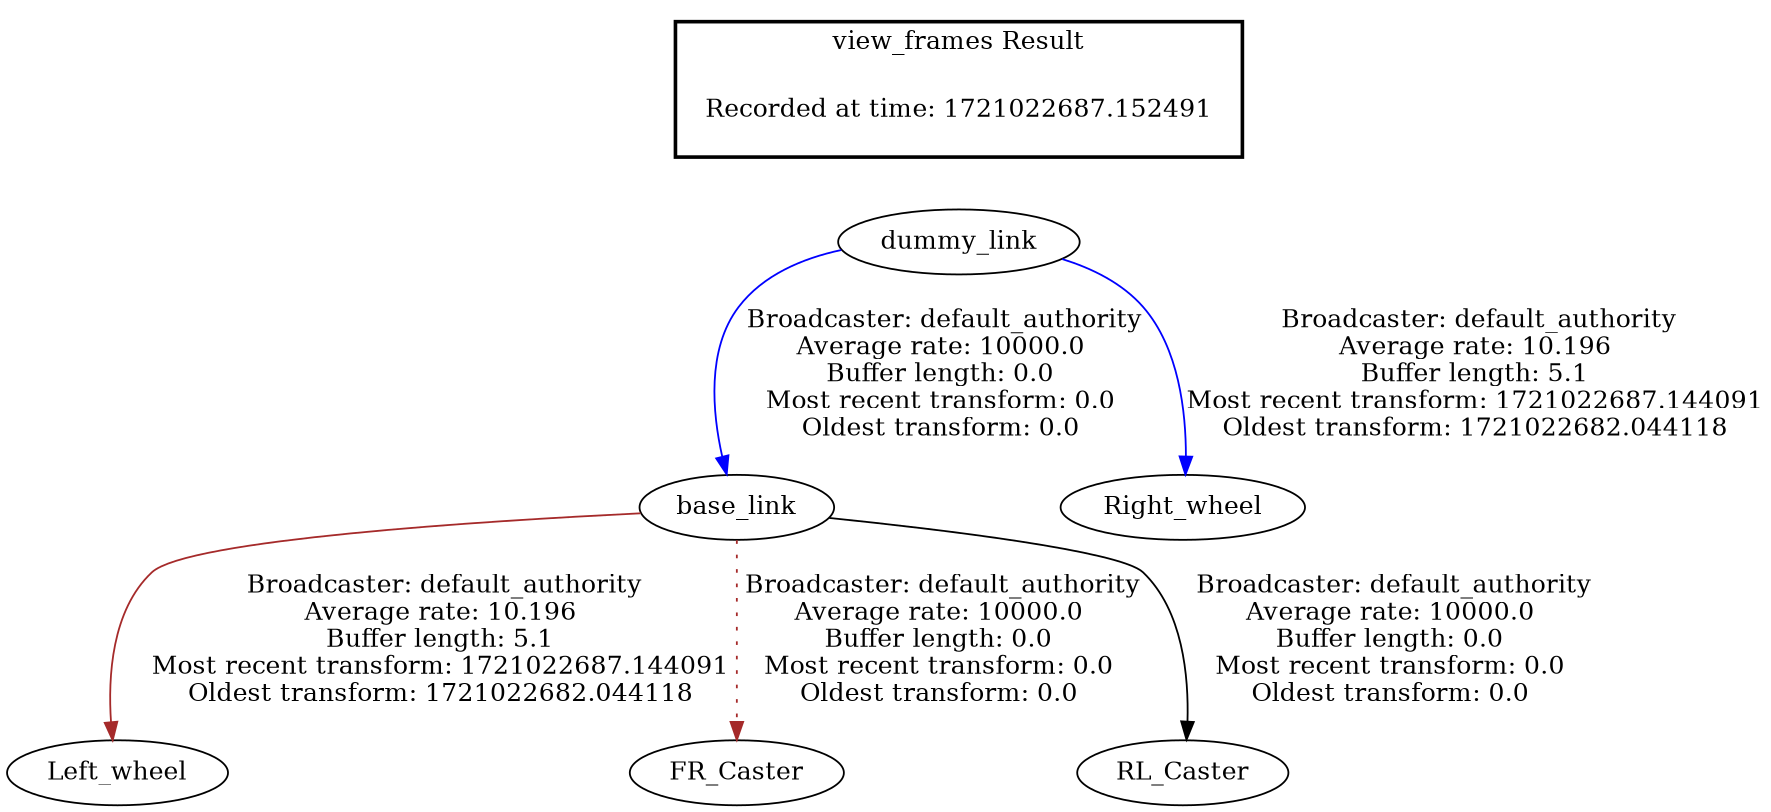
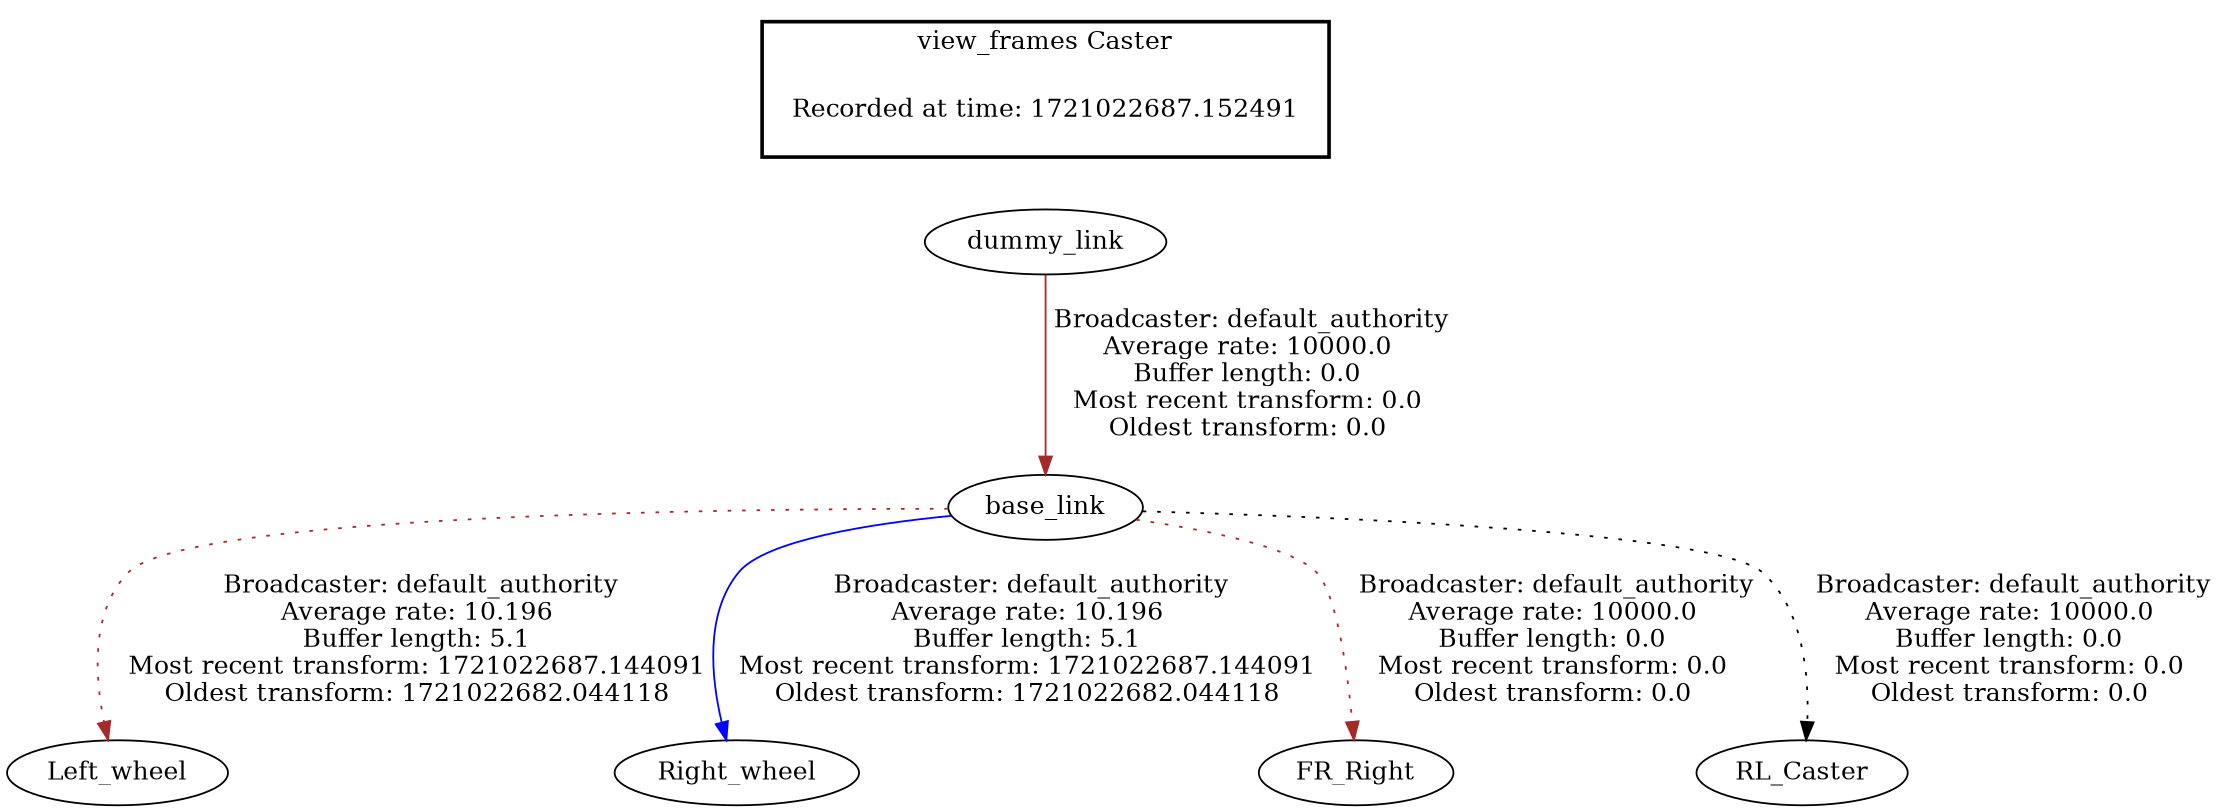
(959, 42) -> (1046, 42)
(729, 322) -> (1046, 366)
(1161, 333) -> (766, 554)
(314, 538) -> (456, 520)
(1067, 549) -> (1535, 531)
(737, 773) -> (1356, 773)
